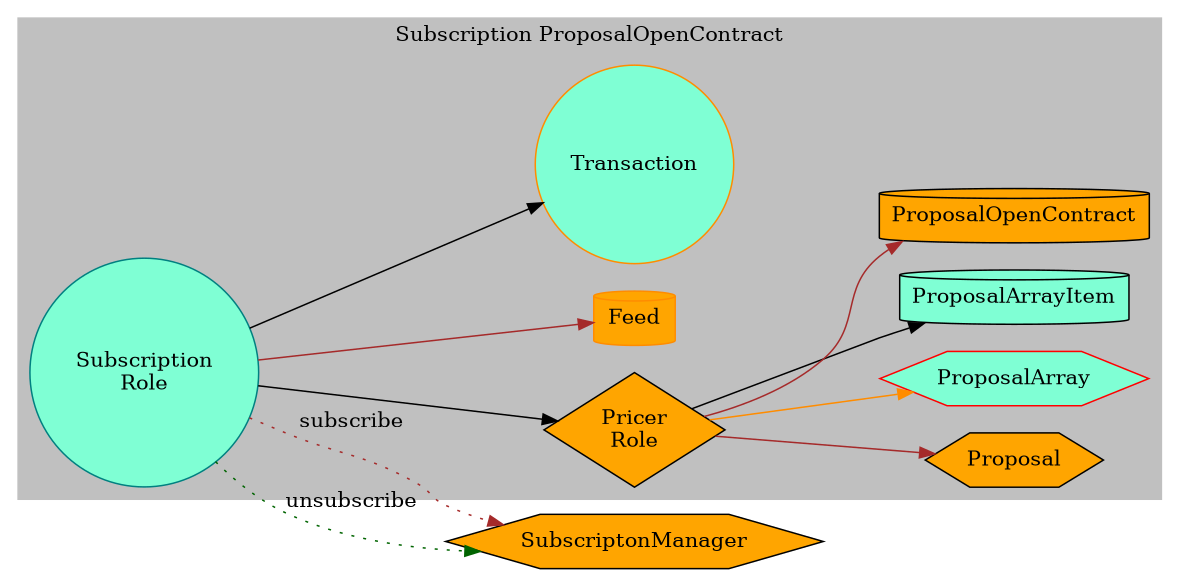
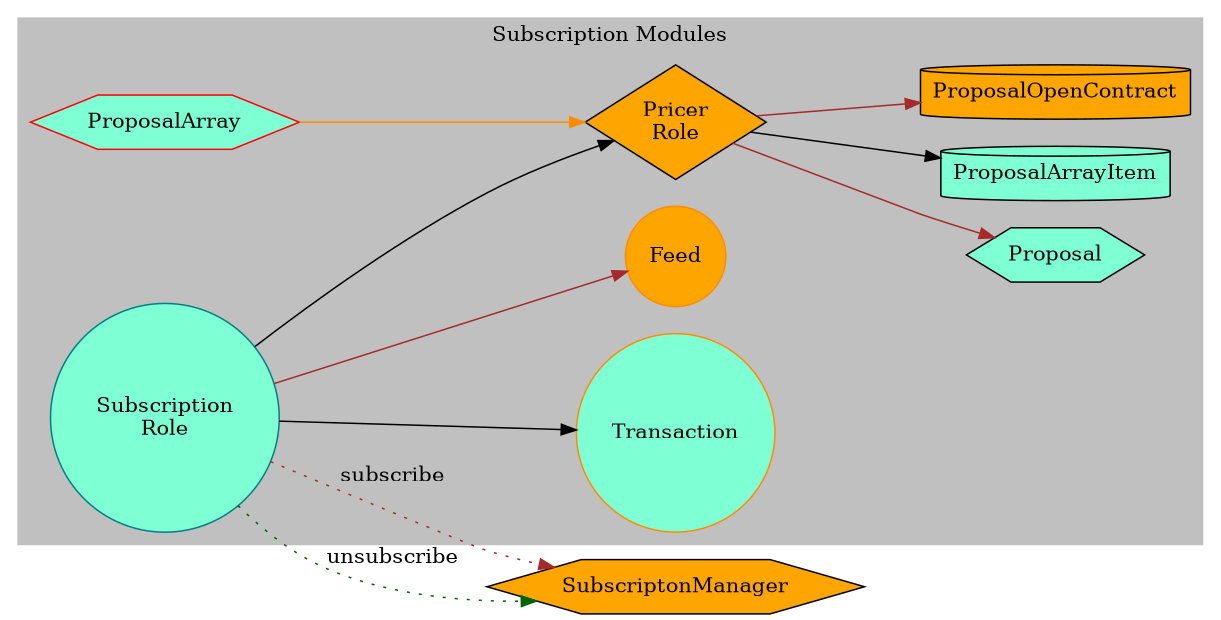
(590, 35) -> (610, 35)
(634, 318) -> (676, 256)
(804, 407) -> (435, 122)
(1014, 460) -> (1056, 255)
